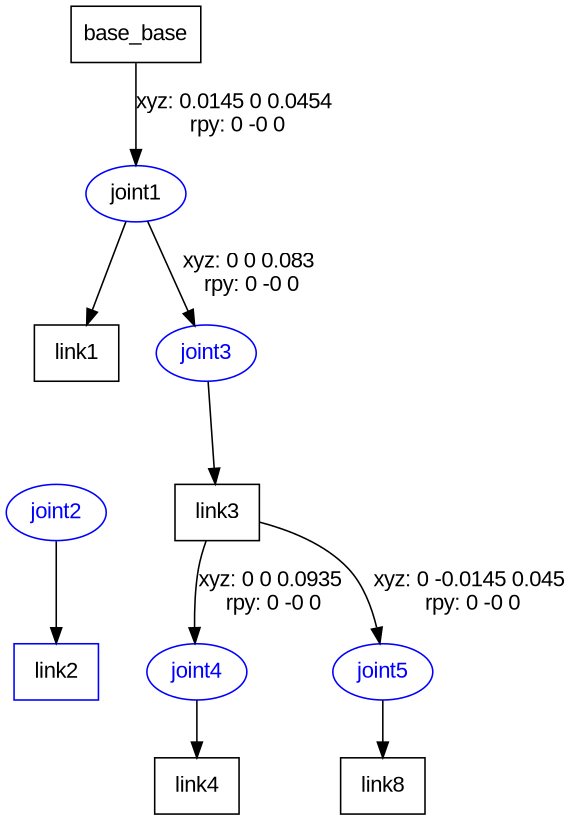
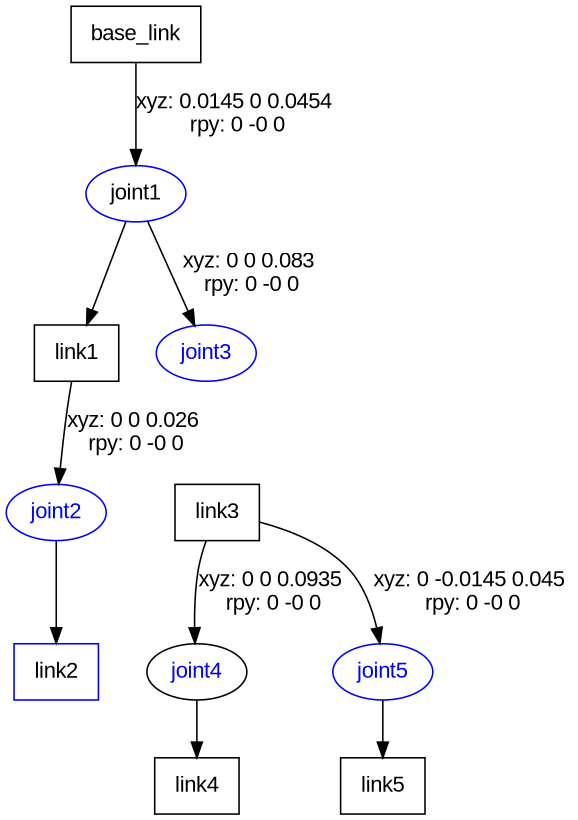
(136, 34) -> (136, 34)
none -> (65, 425)
(211, 425) -> none
(197, 672) -> (197, 672)
(383, 786) -> (383, 786)
